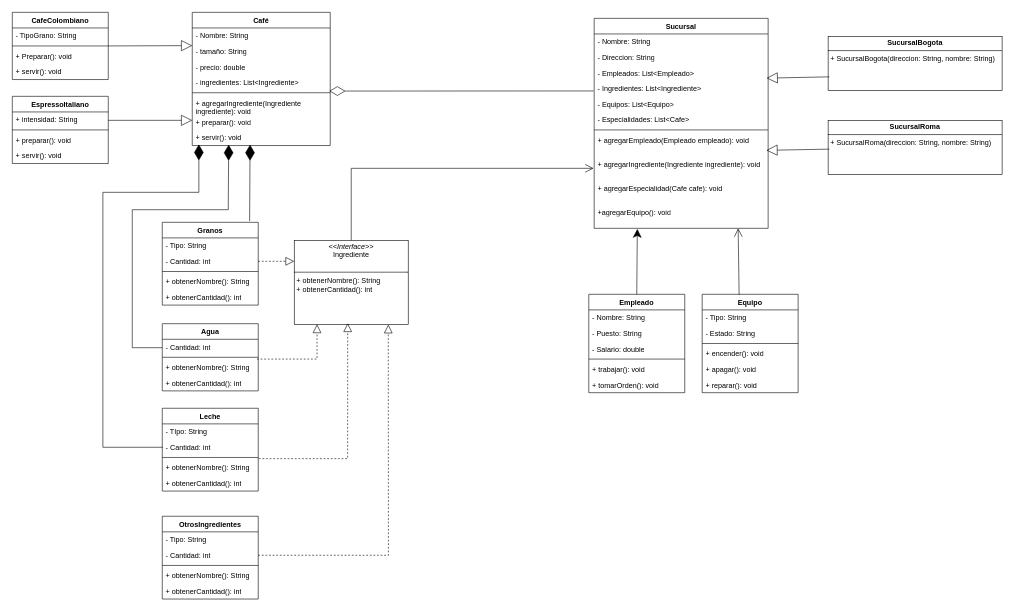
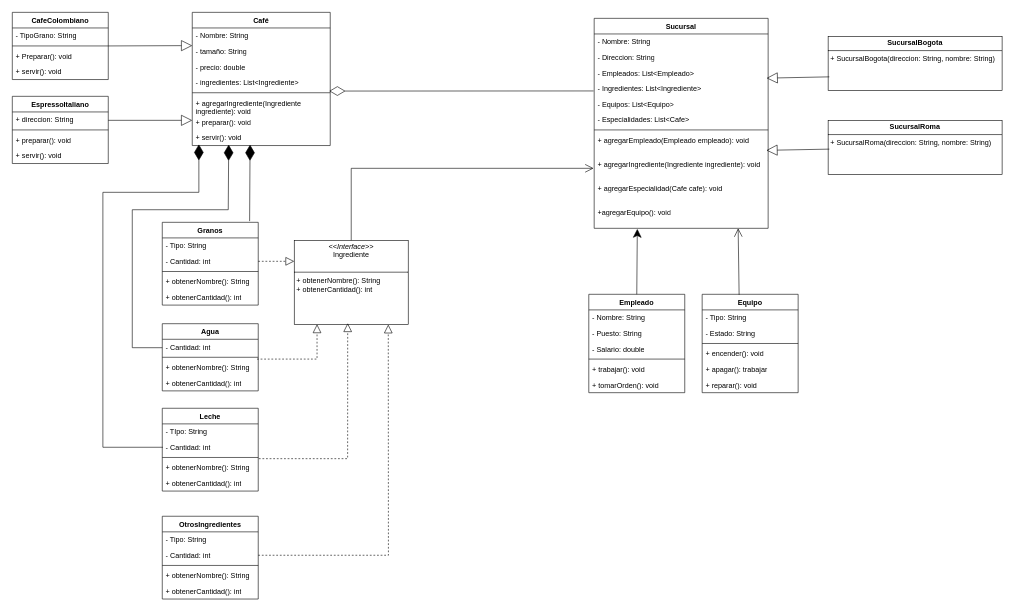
(52, 120) -> (50, 120)
(735, 370) -> (744, 370)
